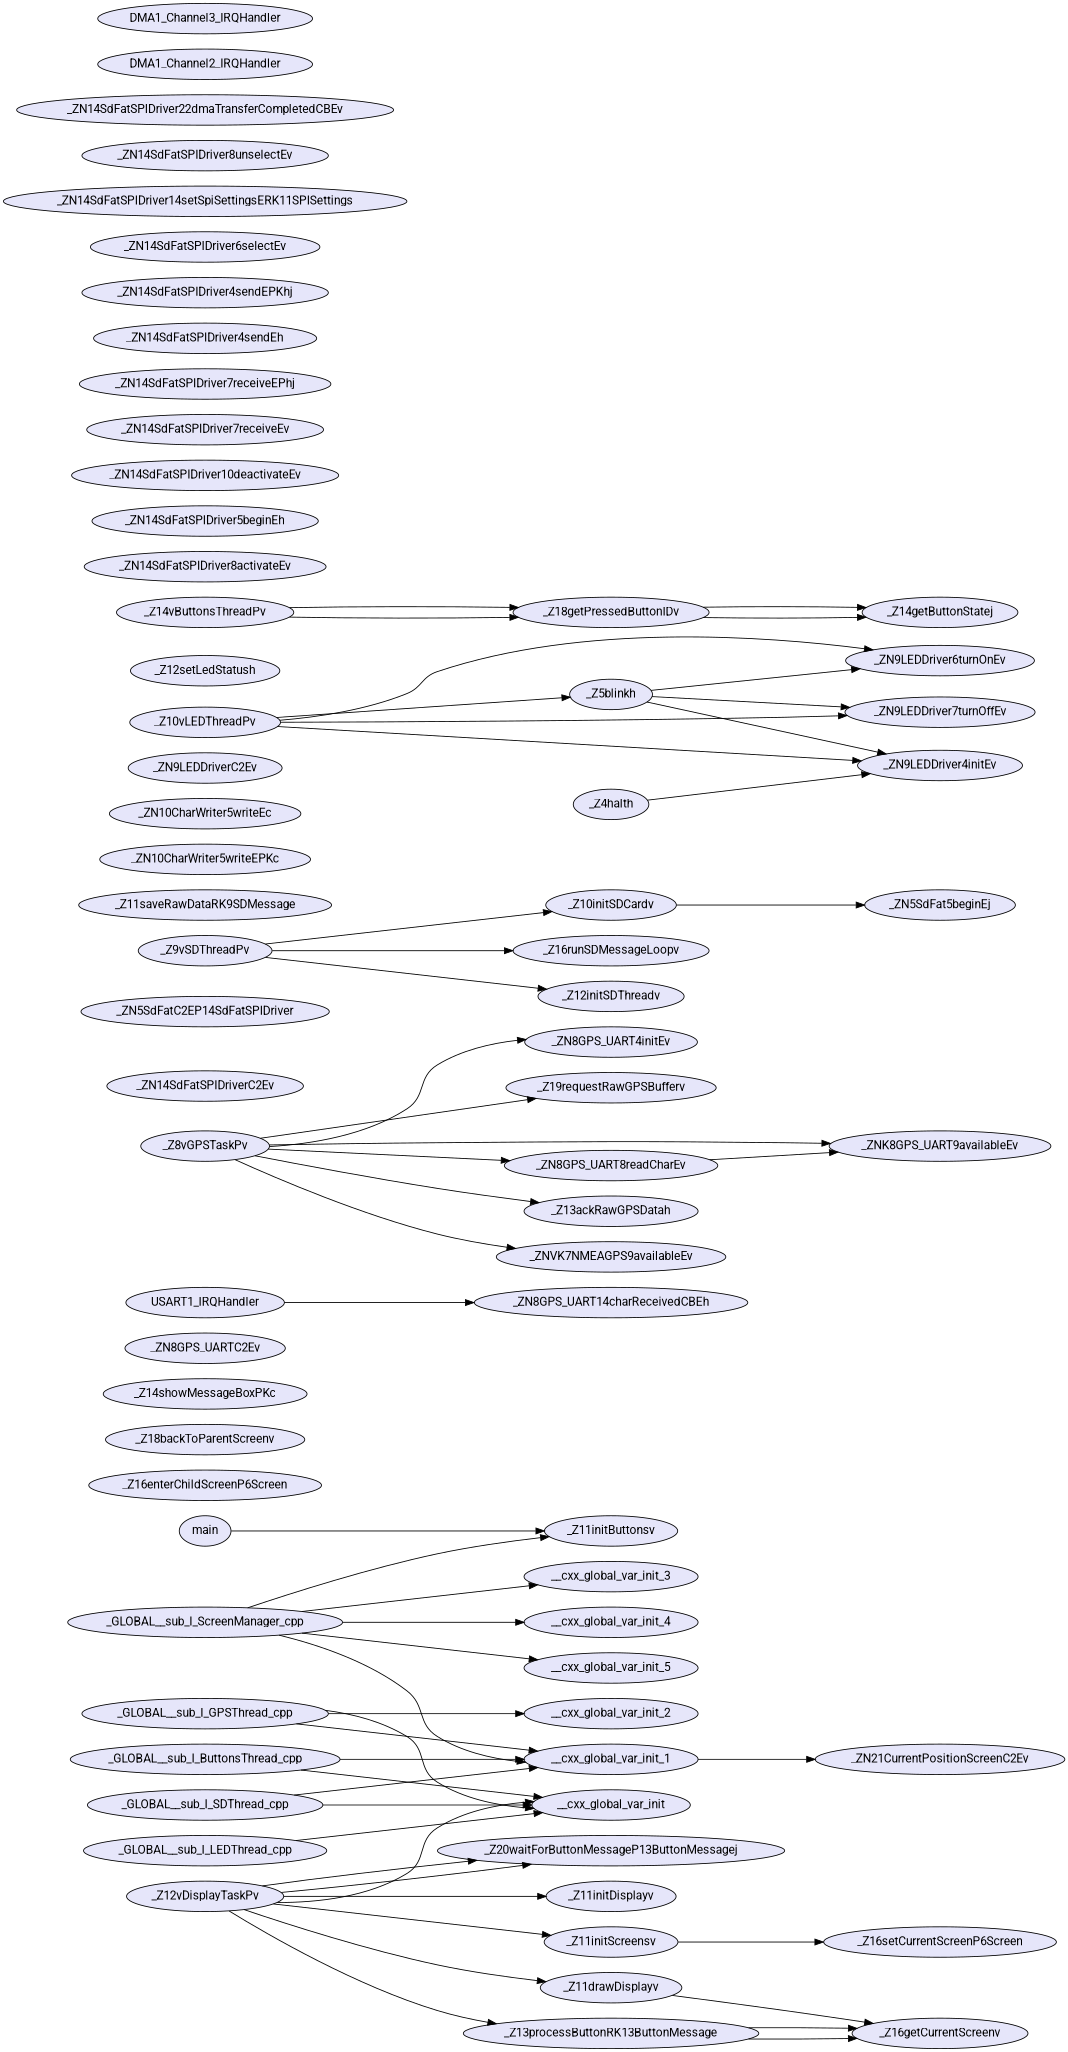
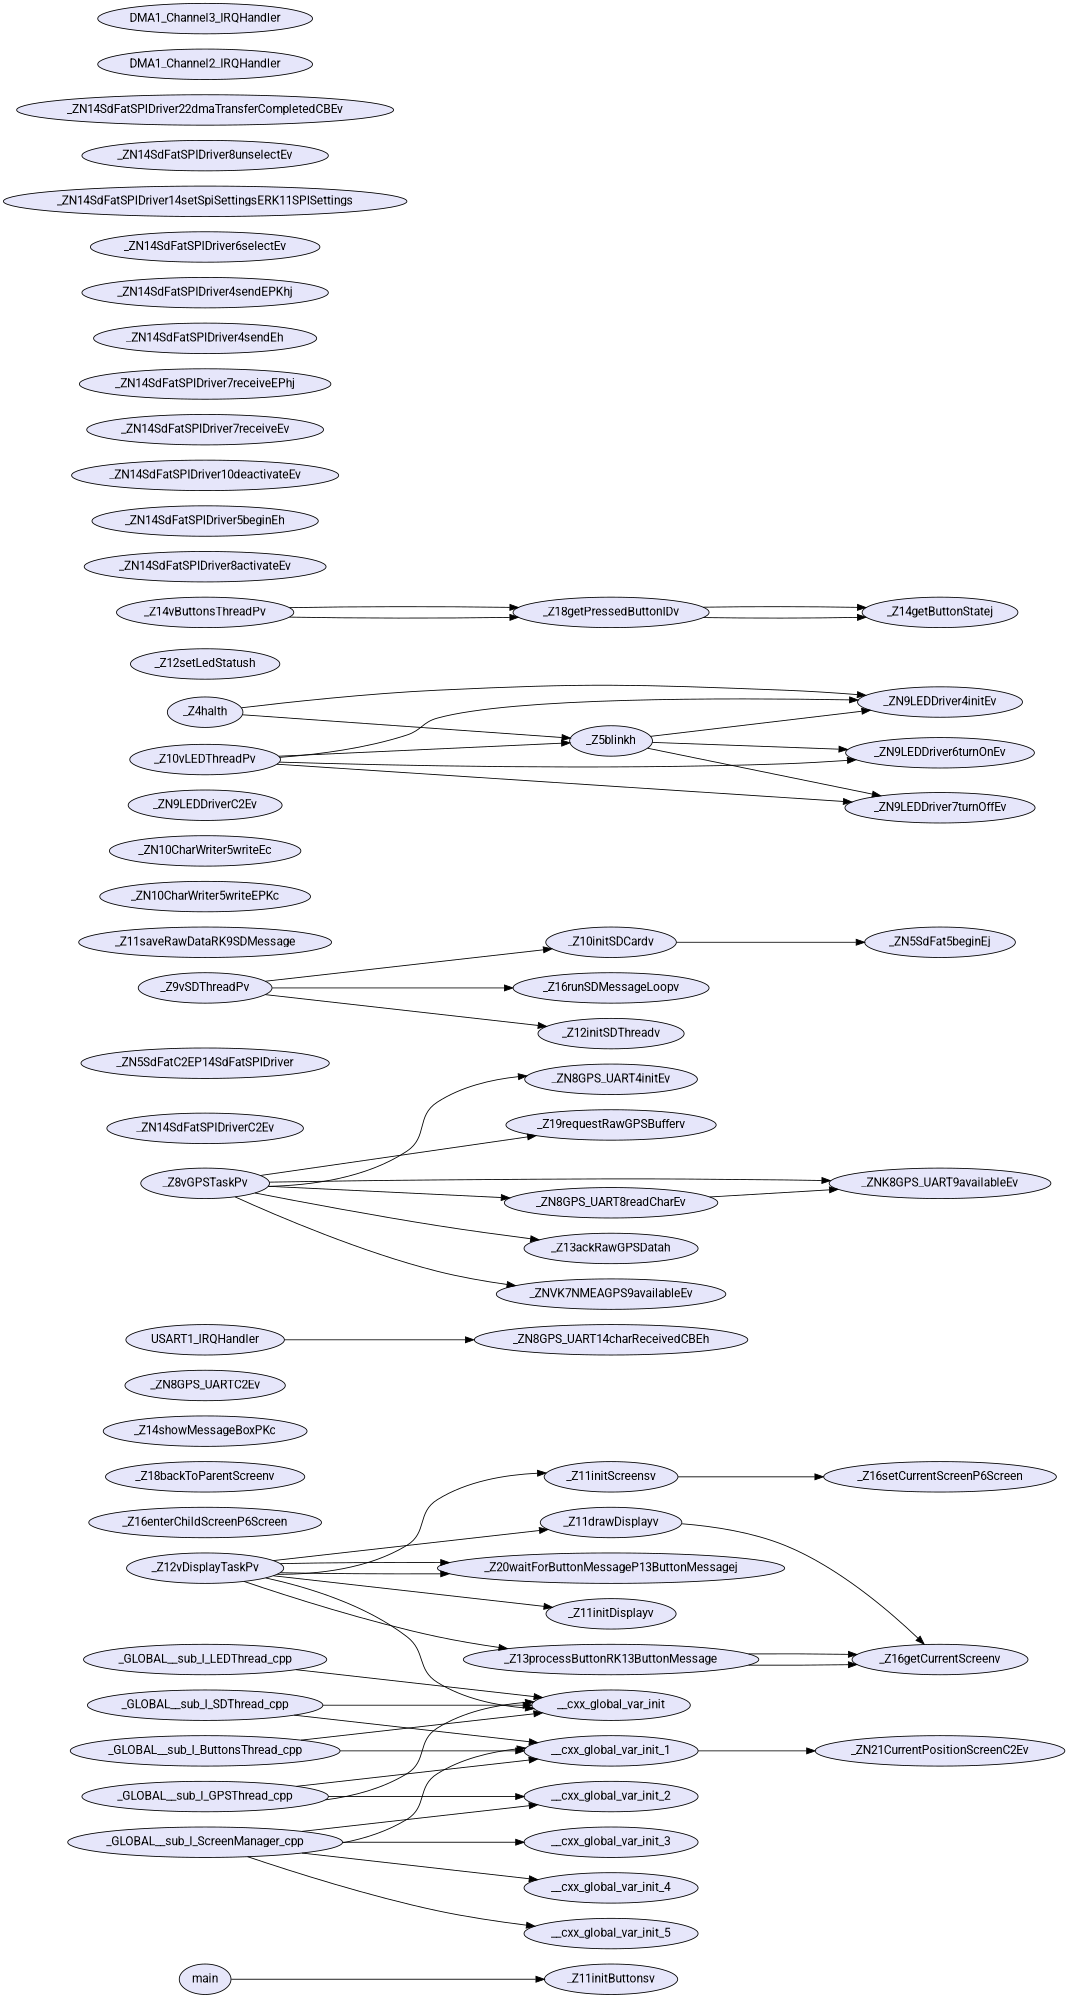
none -> (402, 726)
(392, 1565) -> (421, 1818)
